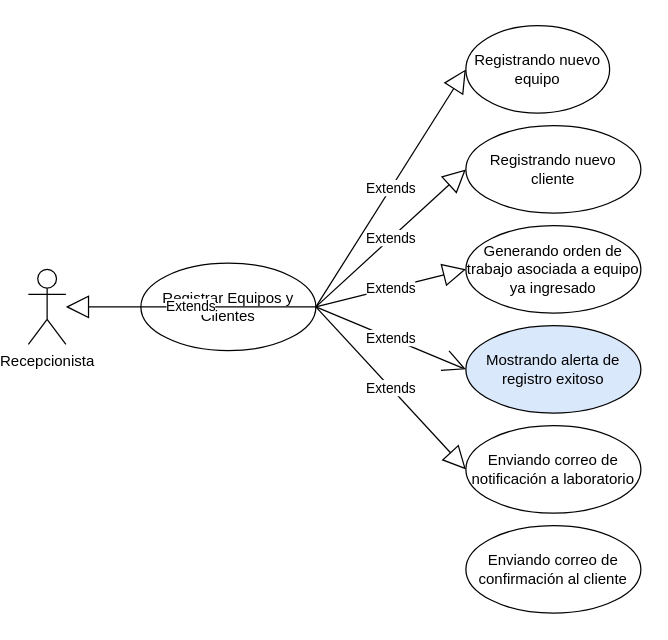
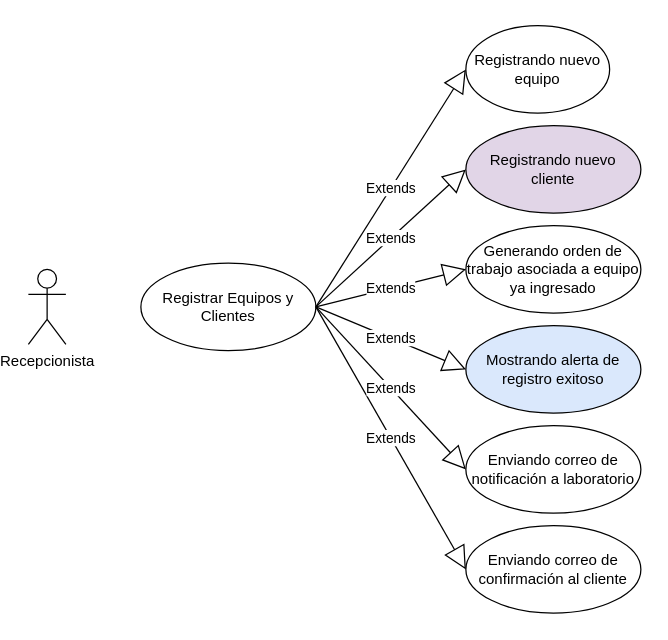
(553, 169) -> (553, 169)
(200, 307) -> (387, 431)
(452, 364) -> (443, 360)
